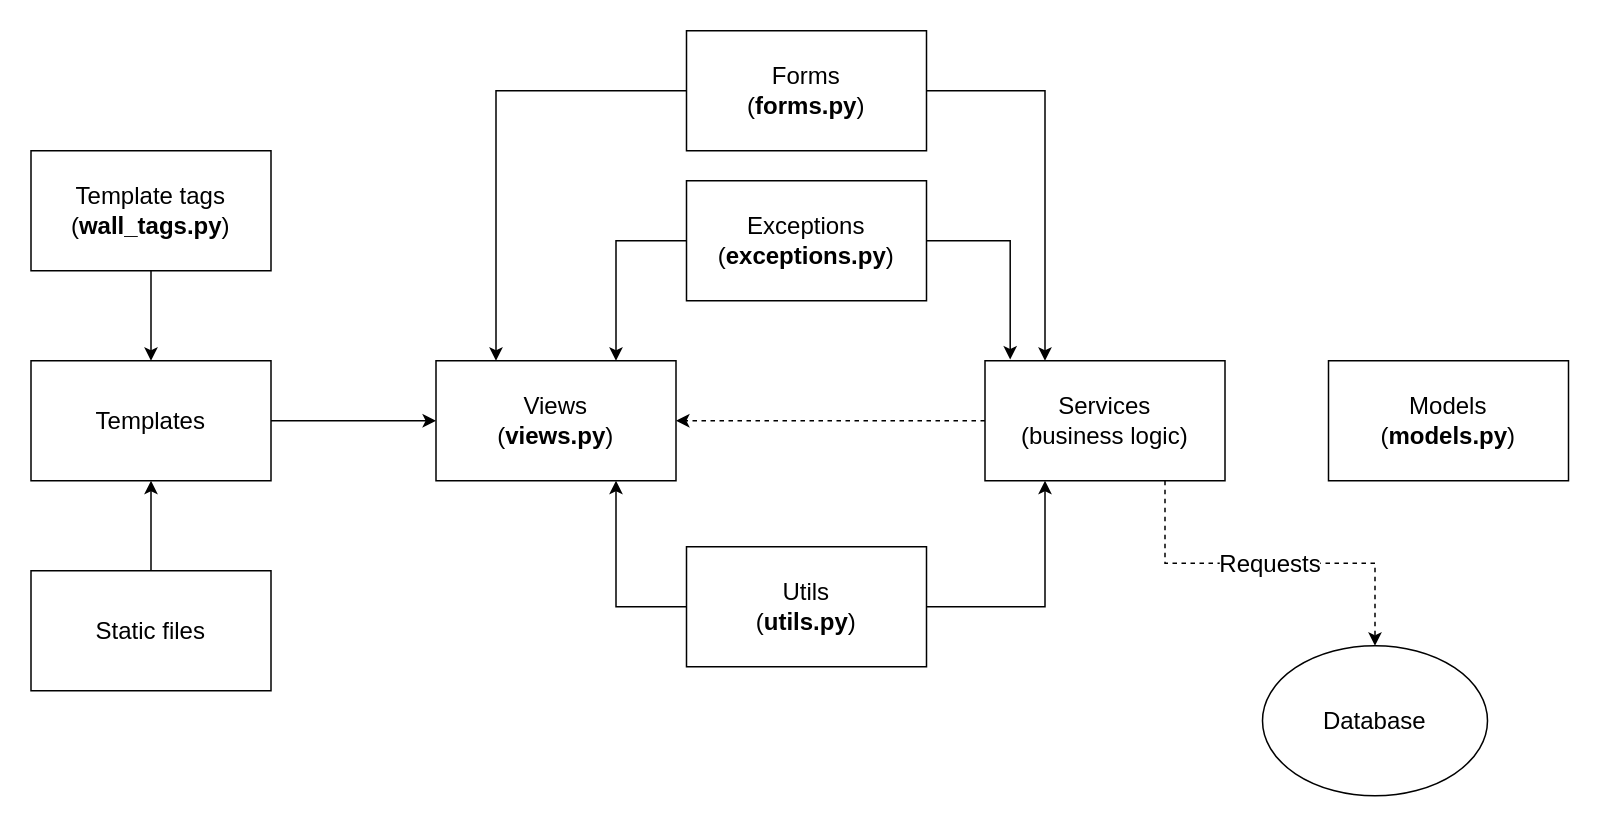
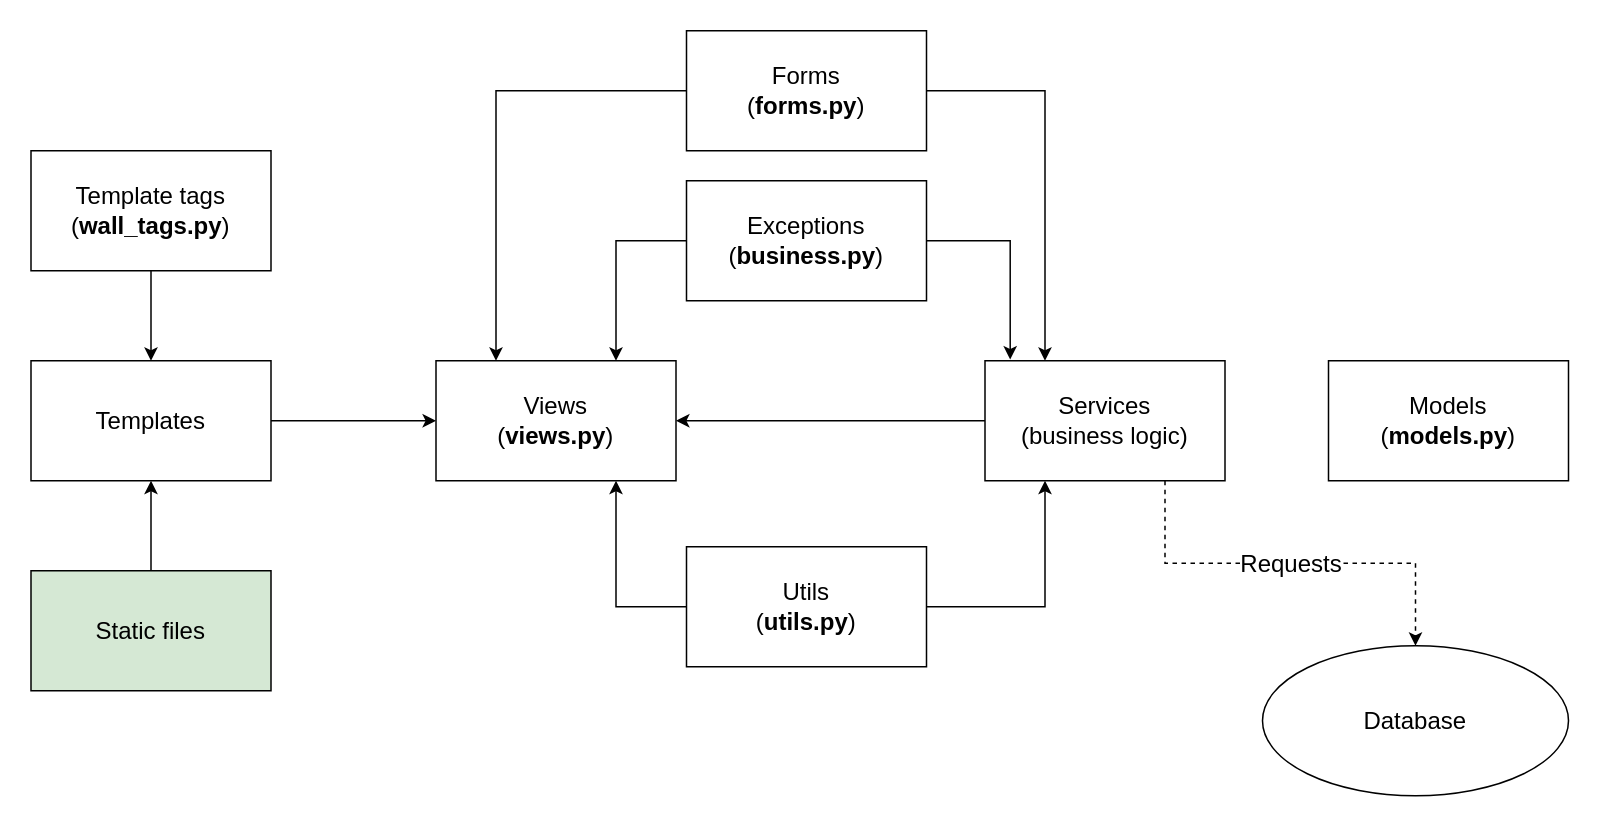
(806, 241) -> (806, 241)
(834, 421) -> (834, 421)
(151, 631) -> (151, 631)
(1375, 721) -> (1415, 721)
